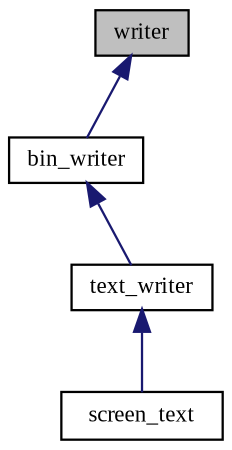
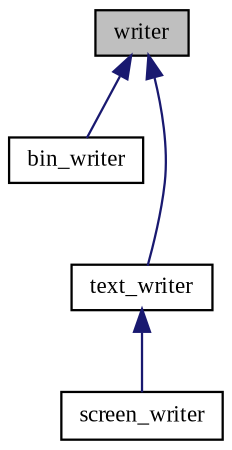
(115, 234) -> (166, 172)
(142, 416) -> (142, 416)
